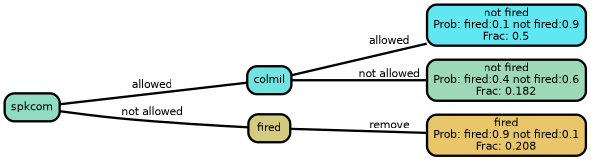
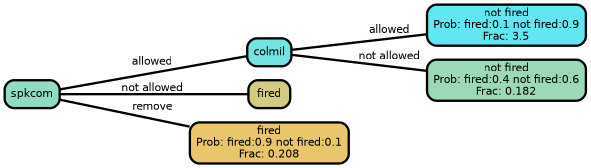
(506, 25) -> (506, 25)
(359, 131) -> (125, 113)
